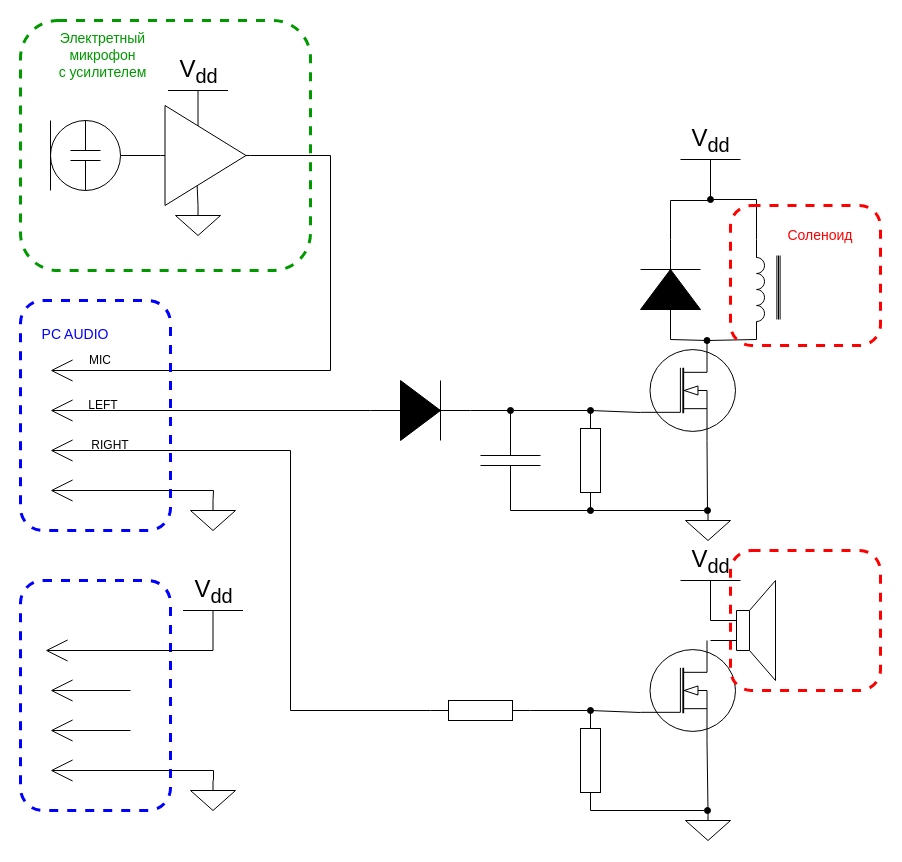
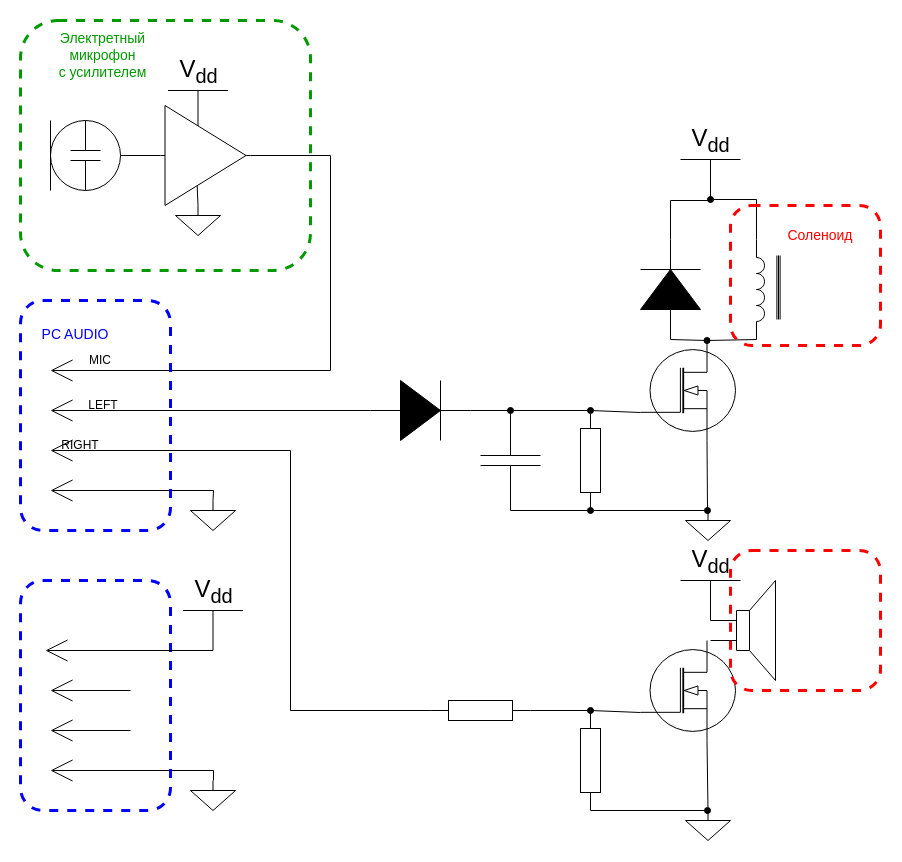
(111, 446) -> (81, 446)
